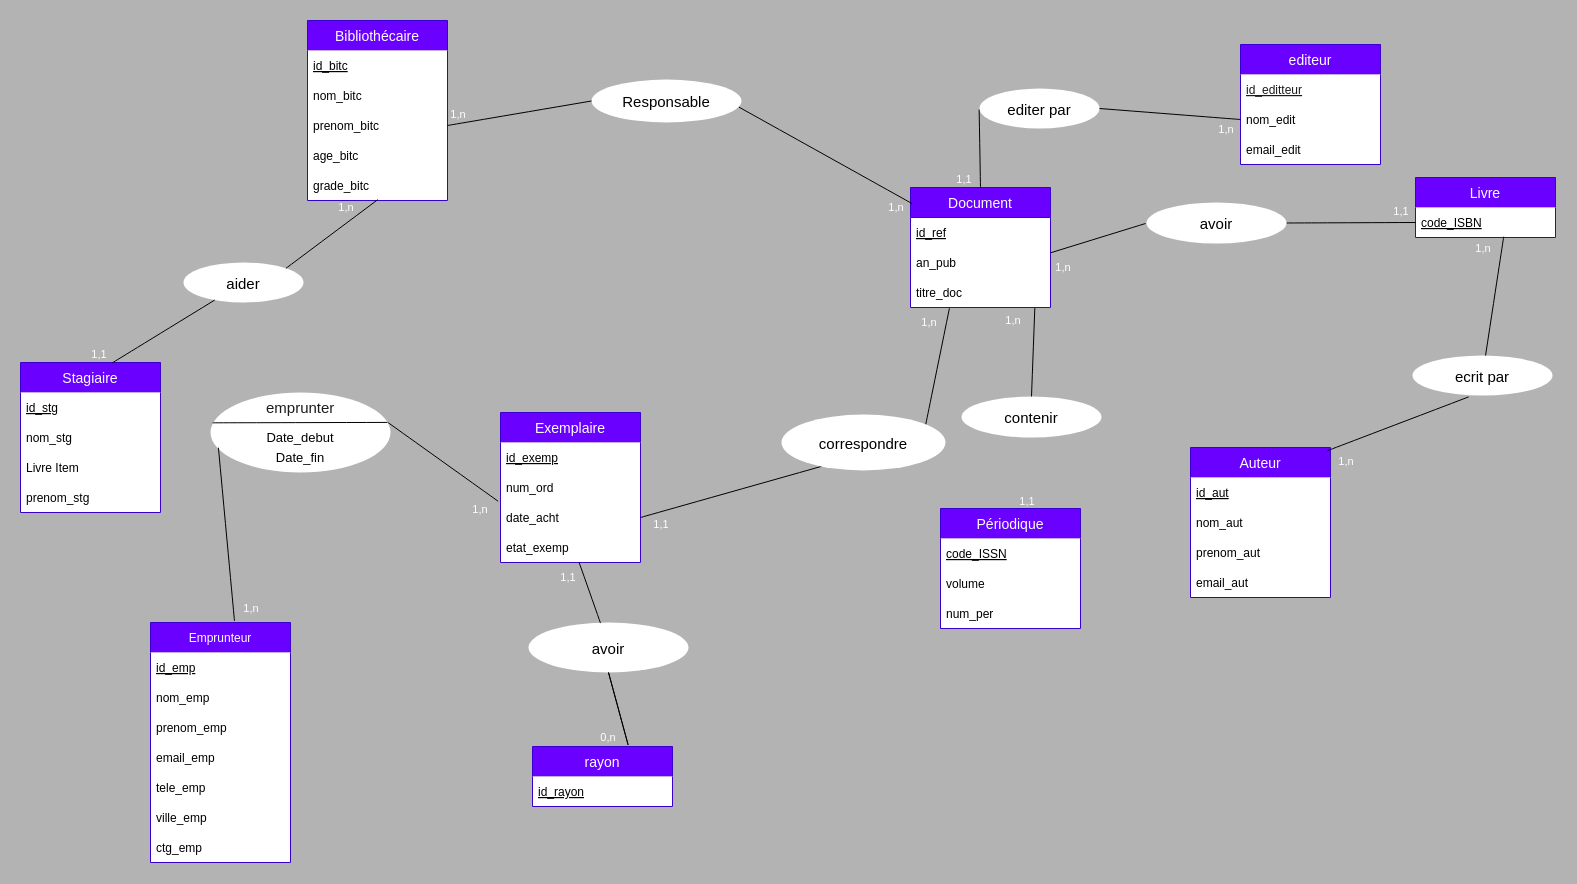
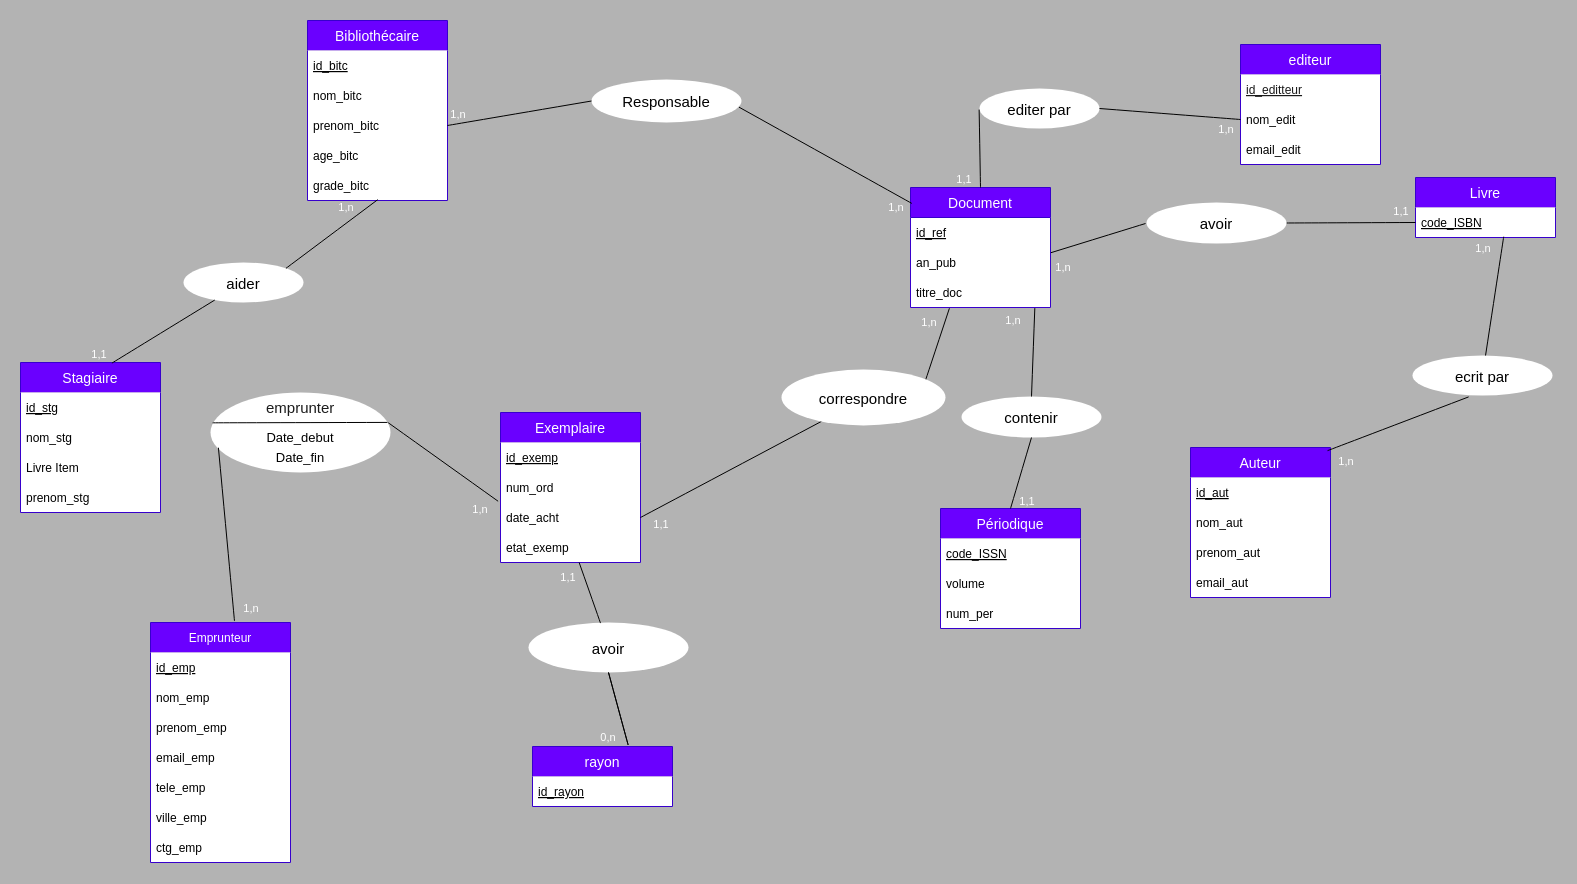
(864, 443) -> (864, 398)
none -> (1021, 473)
